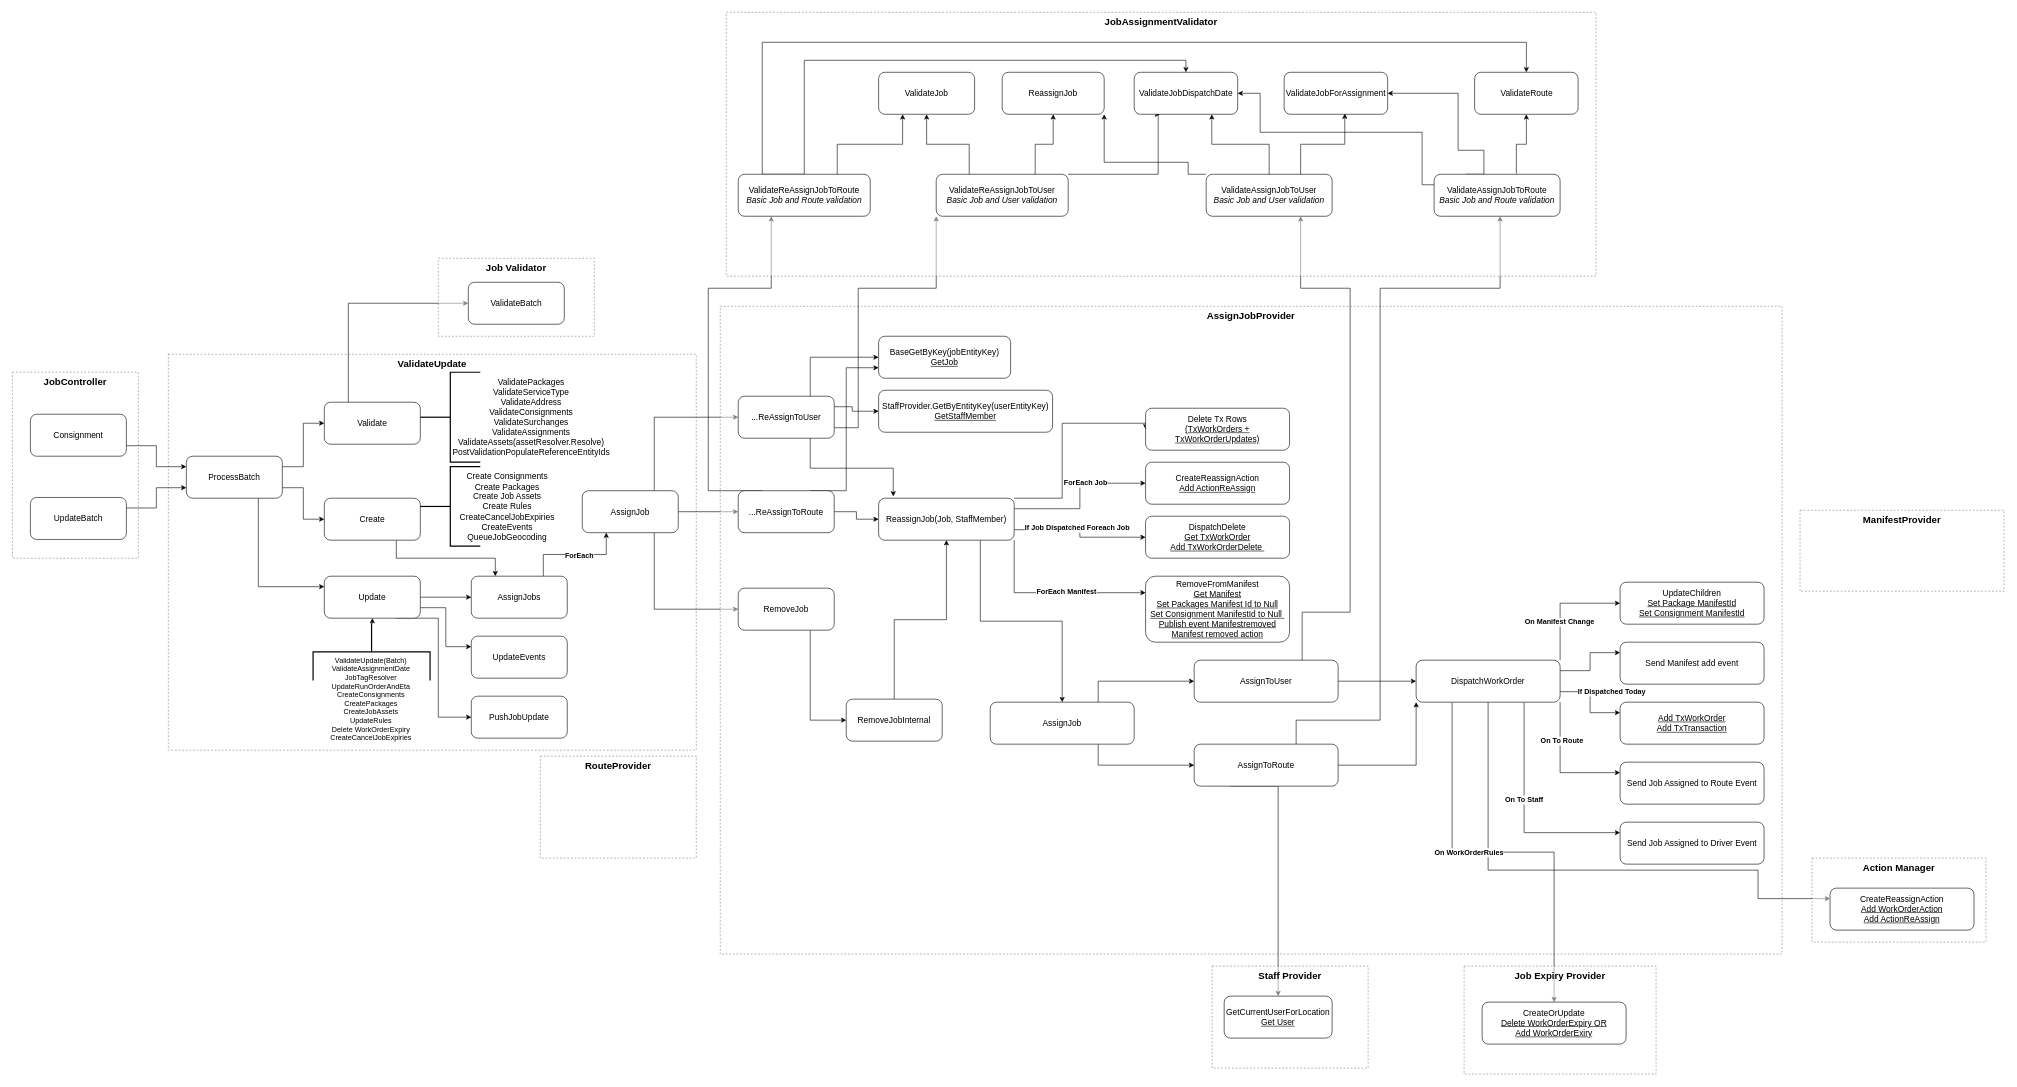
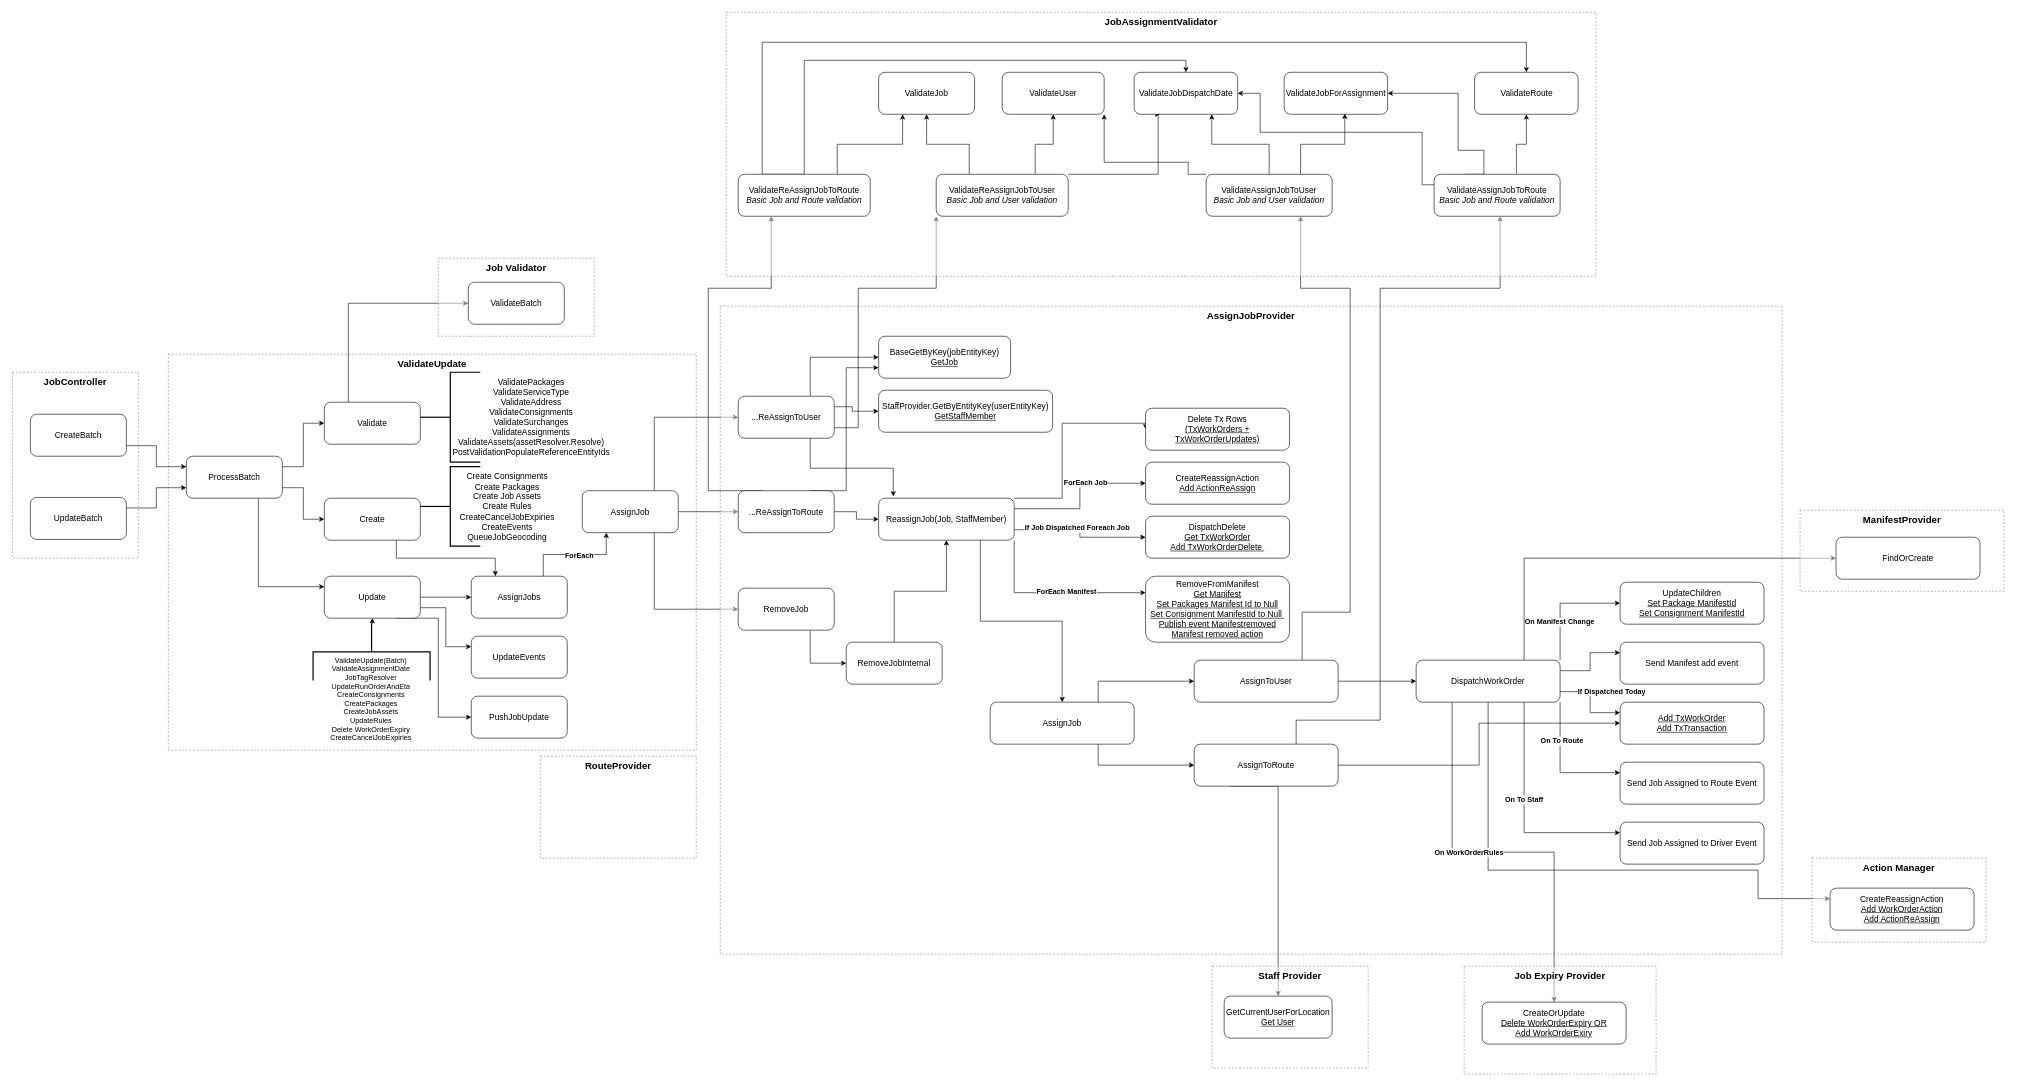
(1053, 93) -> (1053, 93)
(78, 435) -> (78, 435)
none -> (1611, 558)
none -> (1908, 558)
(1416, 707) -> (1479, 723)
(894, 720) -> (894, 663)
